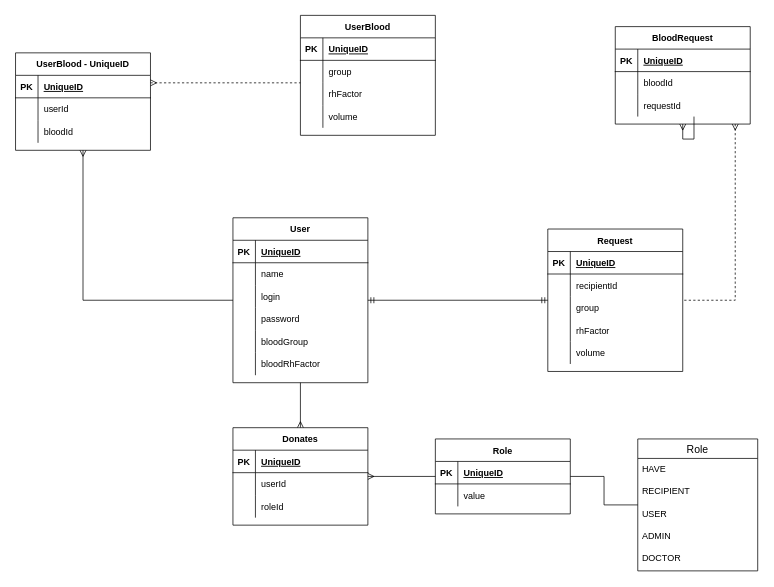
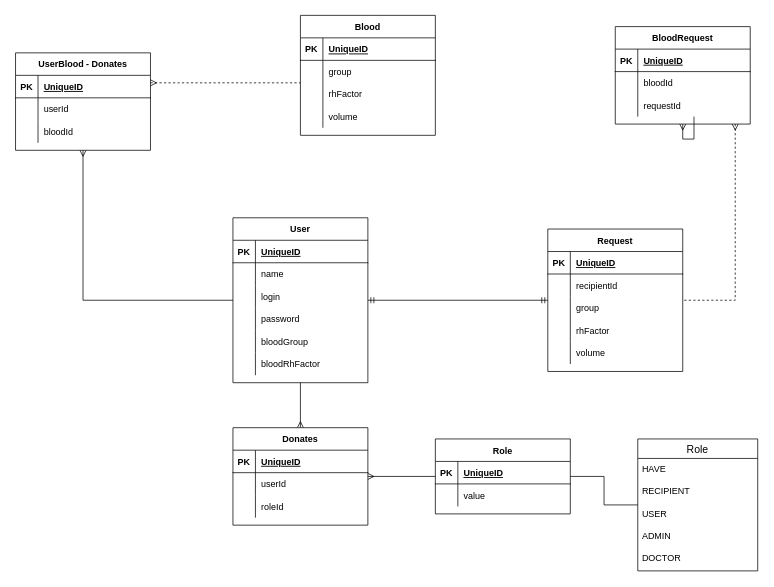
(368, 27) -> (368, 27)
(83, 65) -> (83, 65)
